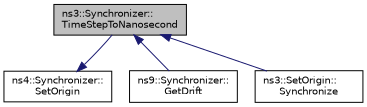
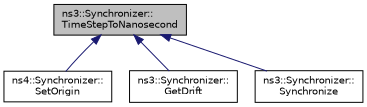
(99, 50) -> (79, 56)
(183, 87) -> (183, 87)
(309, 87) -> (309, 87)
